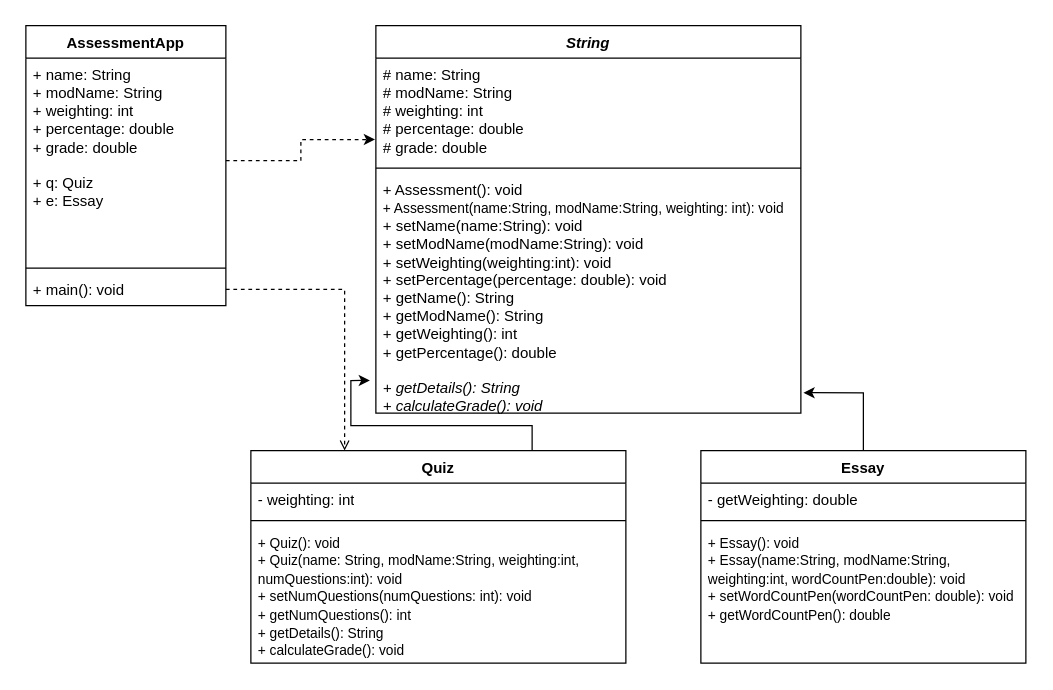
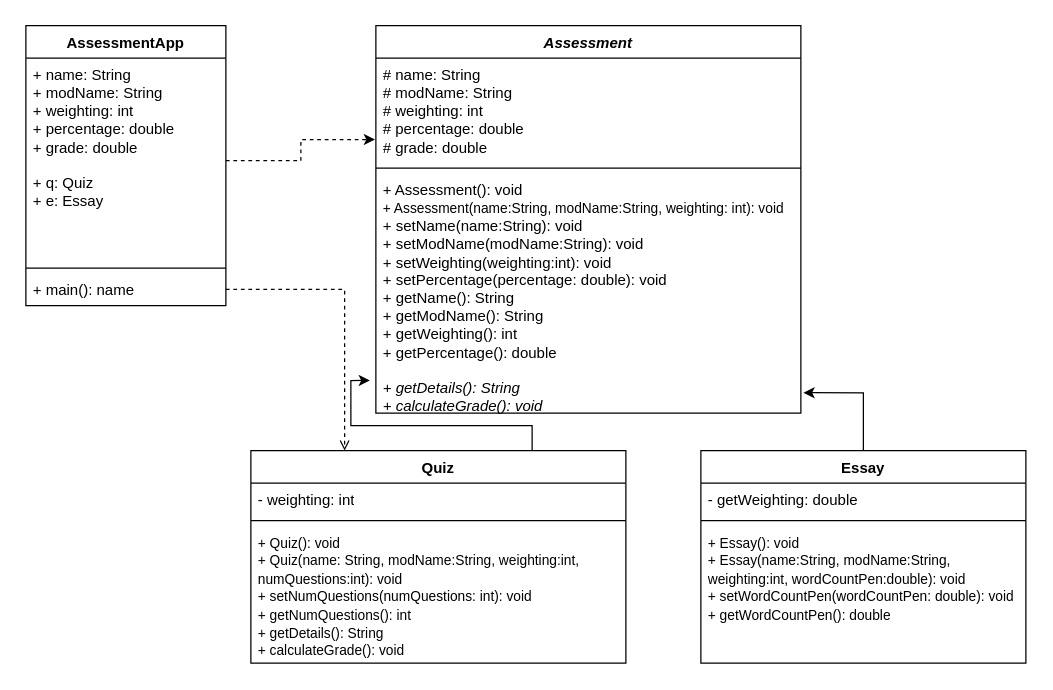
(588, 43) -> (588, 43)
(82, 291) -> (84, 291)
